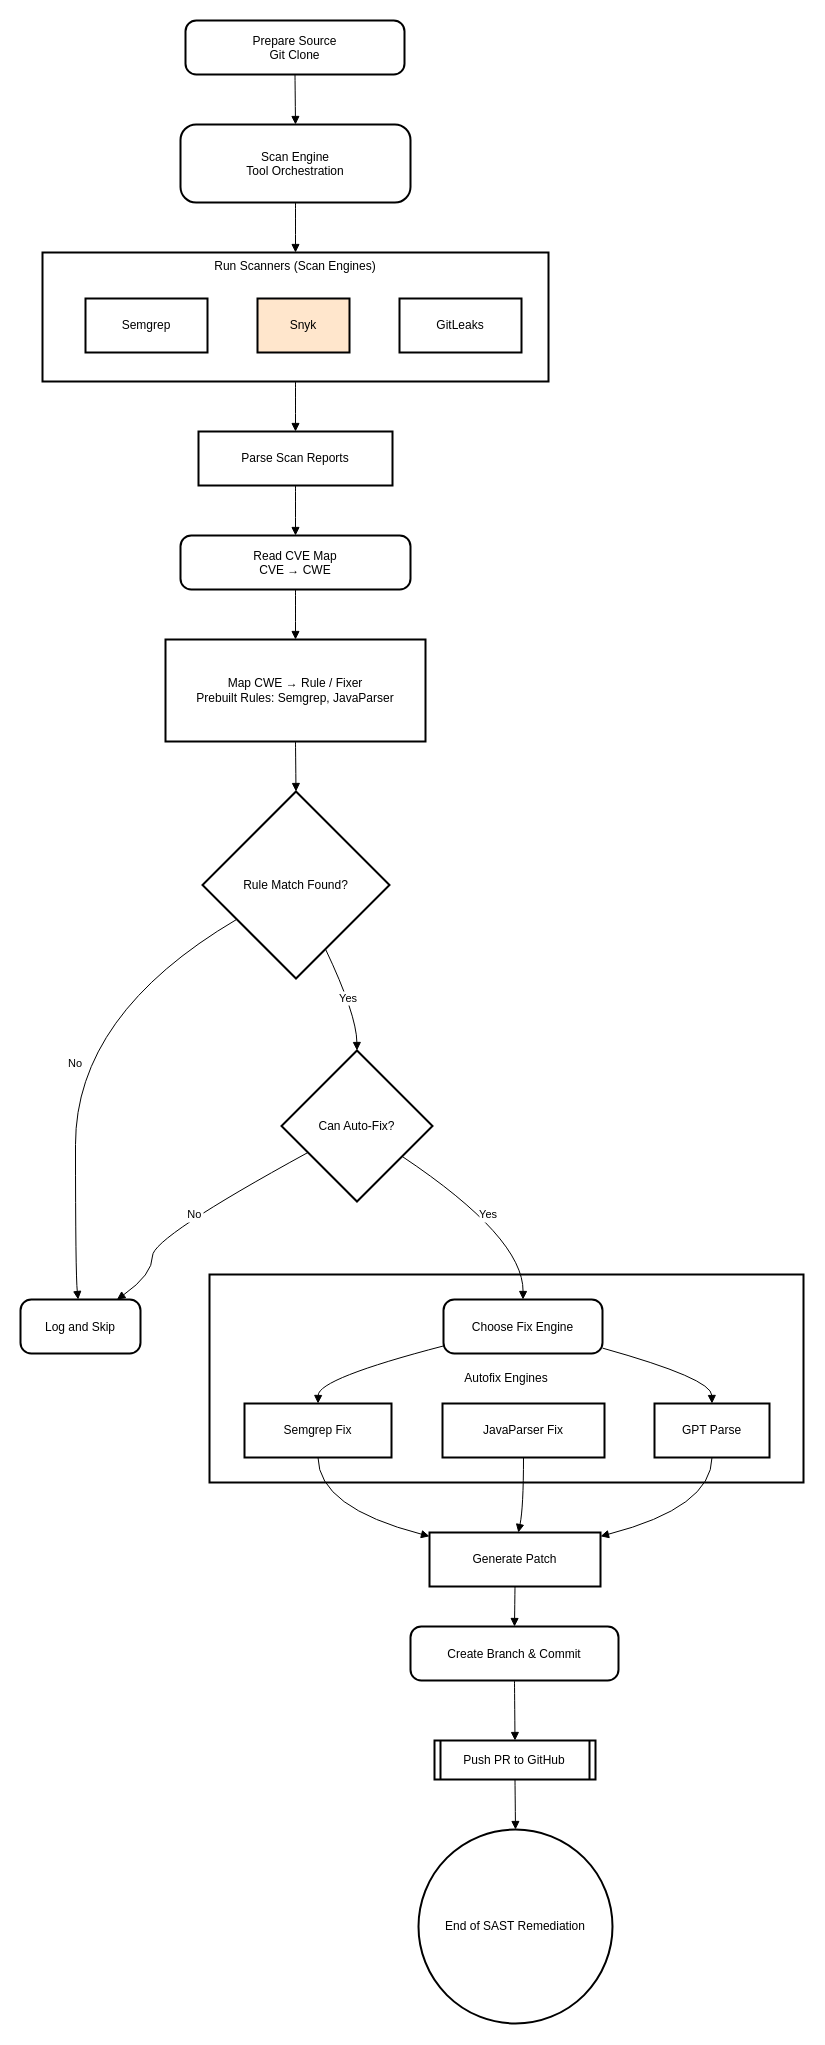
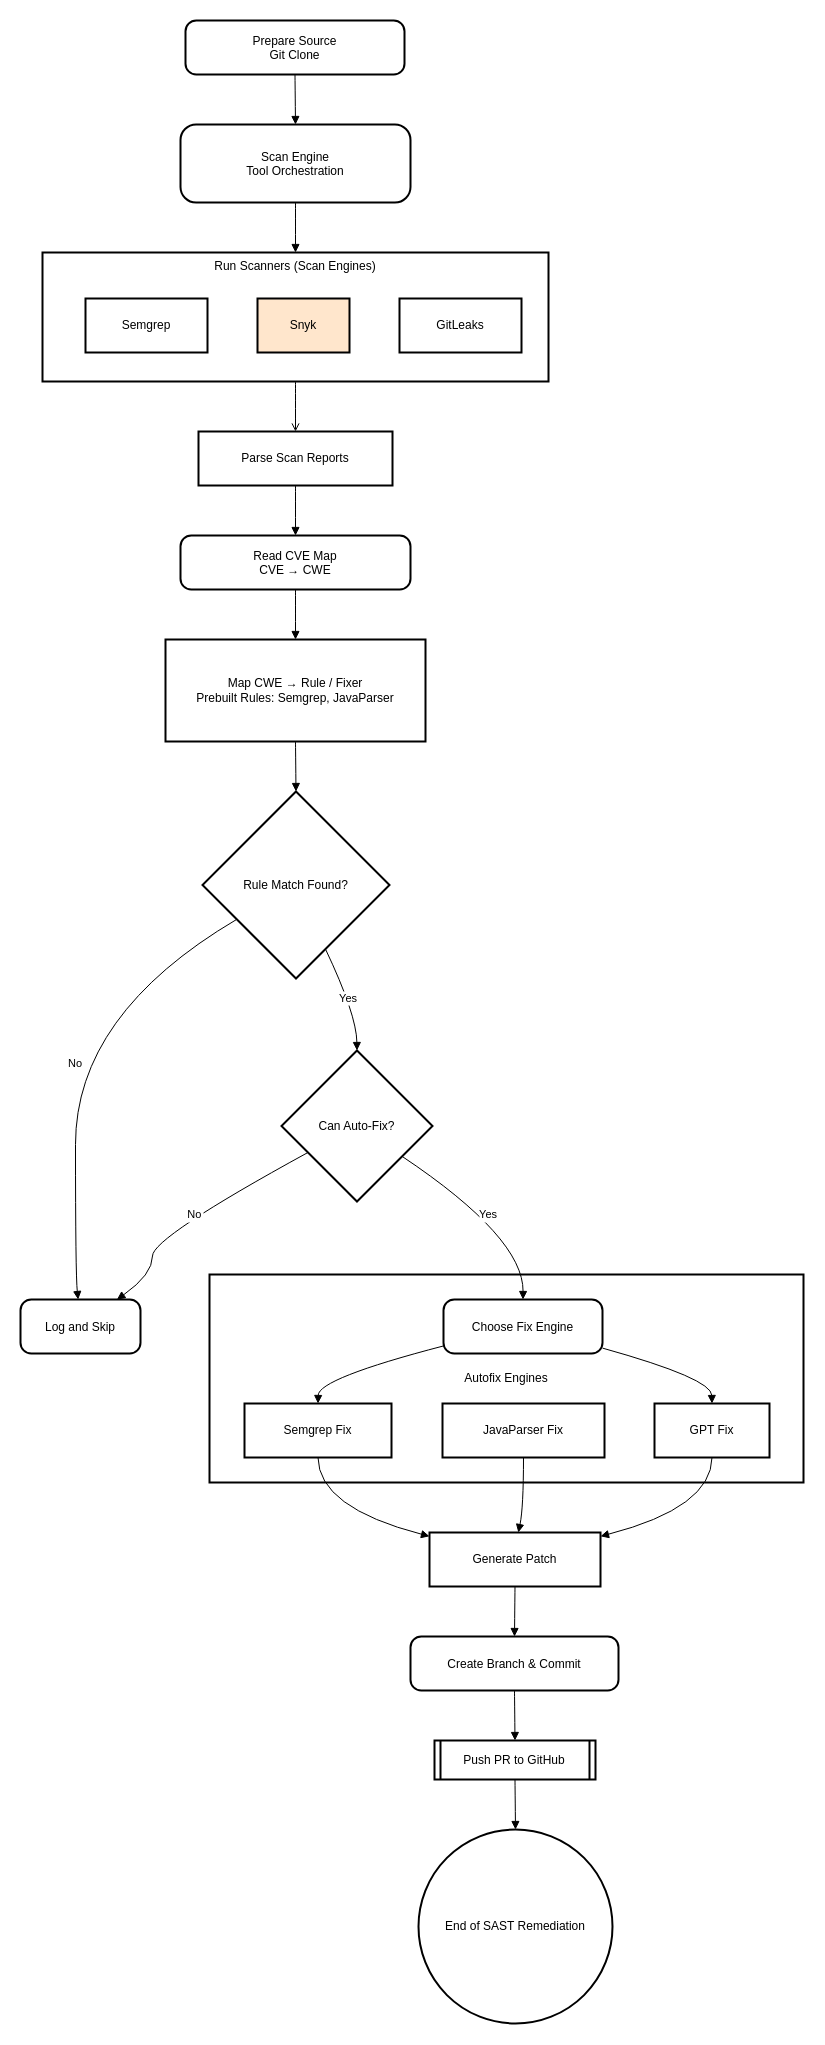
(296, 422) -> (296, 424)
(712, 1431) -> (712, 1431)
(515, 1654) -> (515, 1664)
